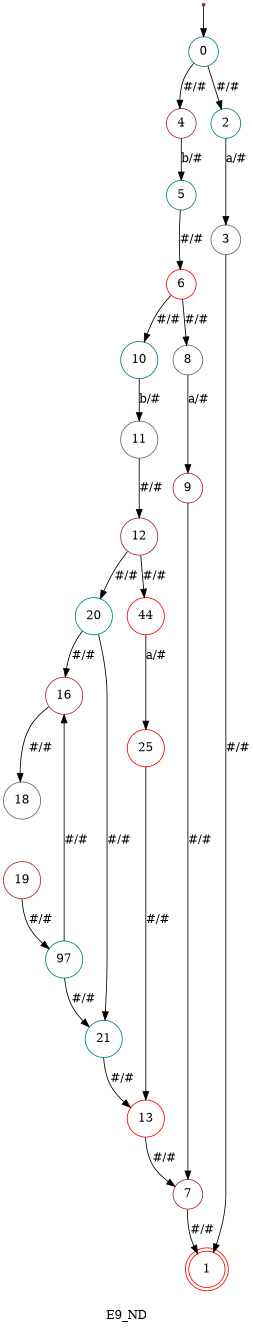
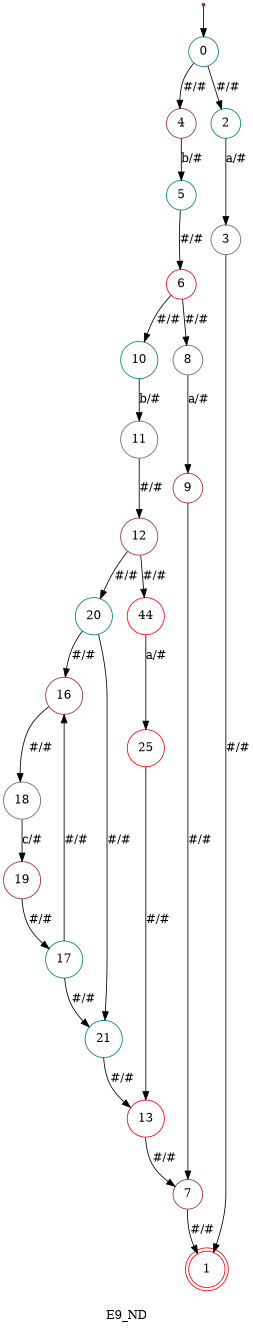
none -> (22, 836)
(64, 960) -> (64, 960)
